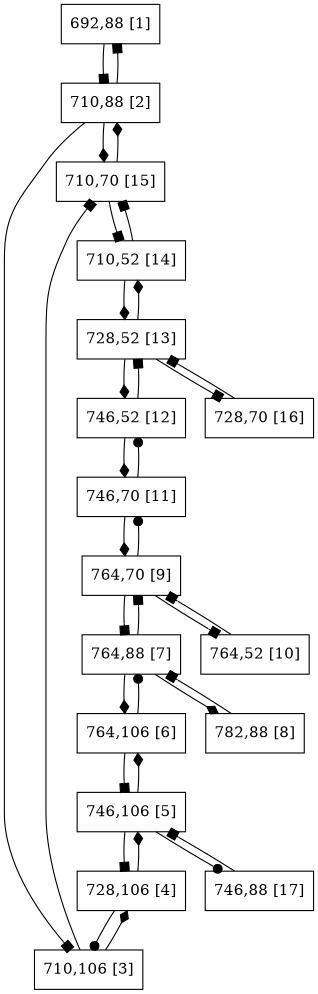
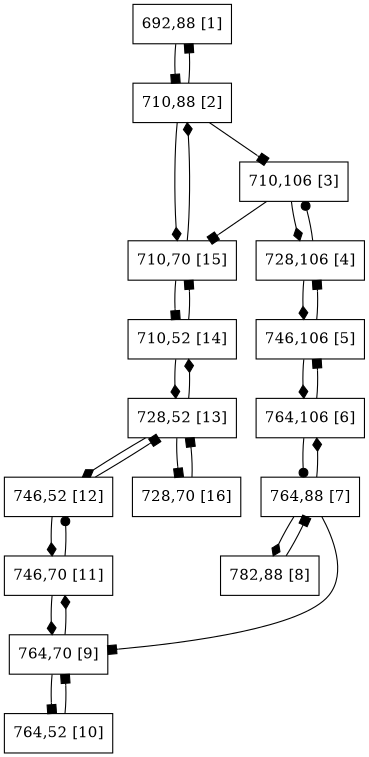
(139, 541) -> (66, 622)
(124, 610) -> none
(259, 891) -> none
